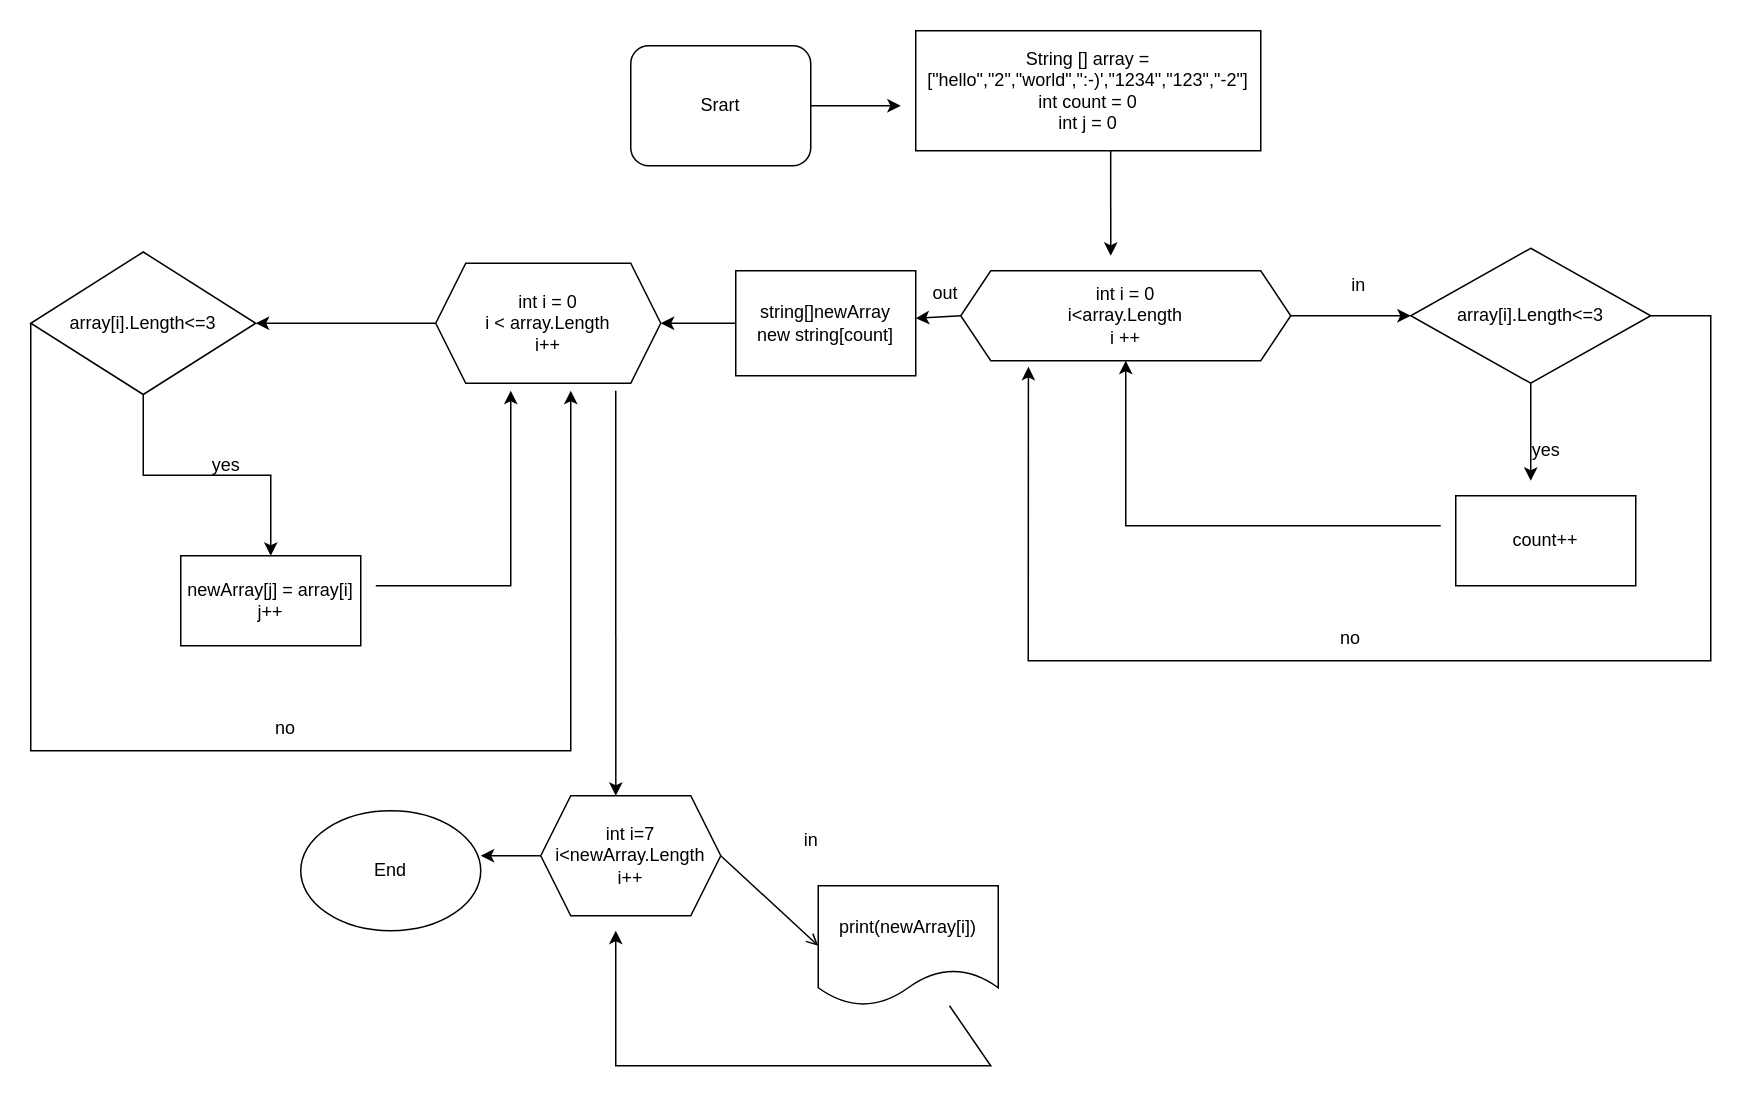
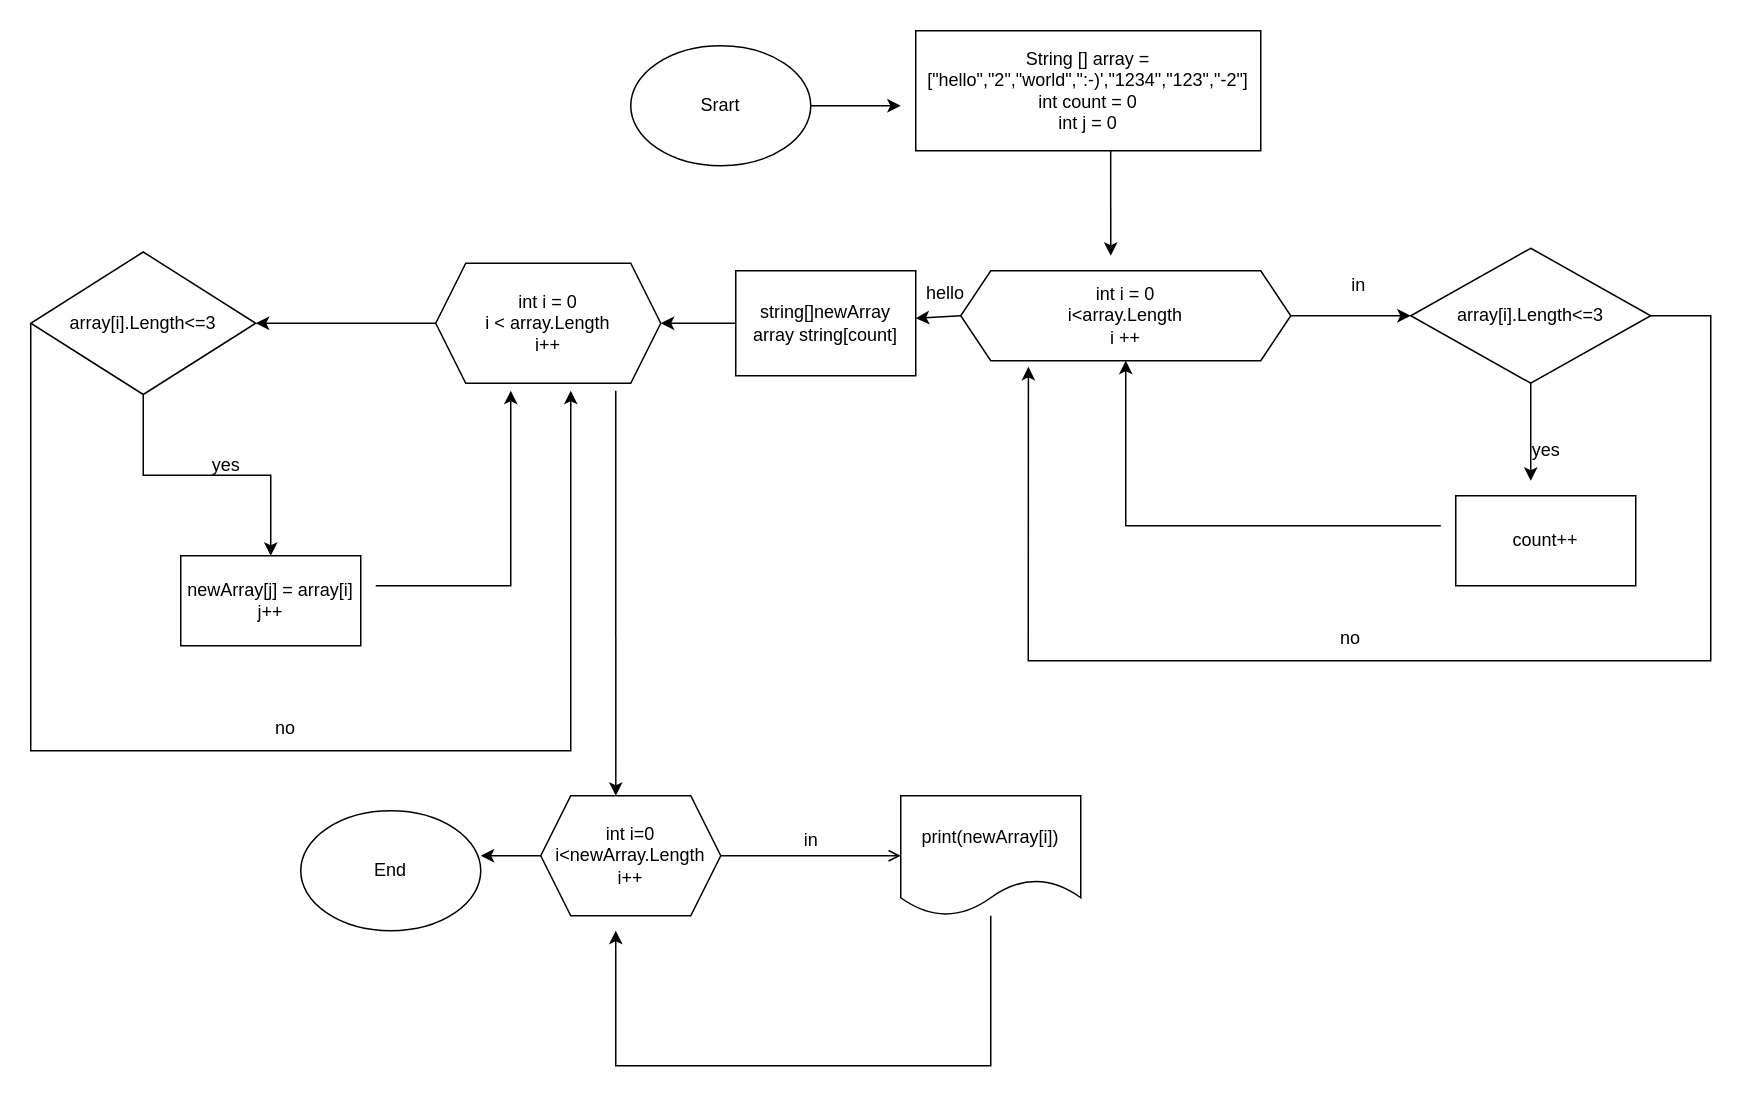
(721, 106) -> (721, 106)
(946, 293) -> (946, 293)
(826, 323) -> (826, 323)
(631, 856) -> (631, 856)
(908, 946) -> (991, 856)
